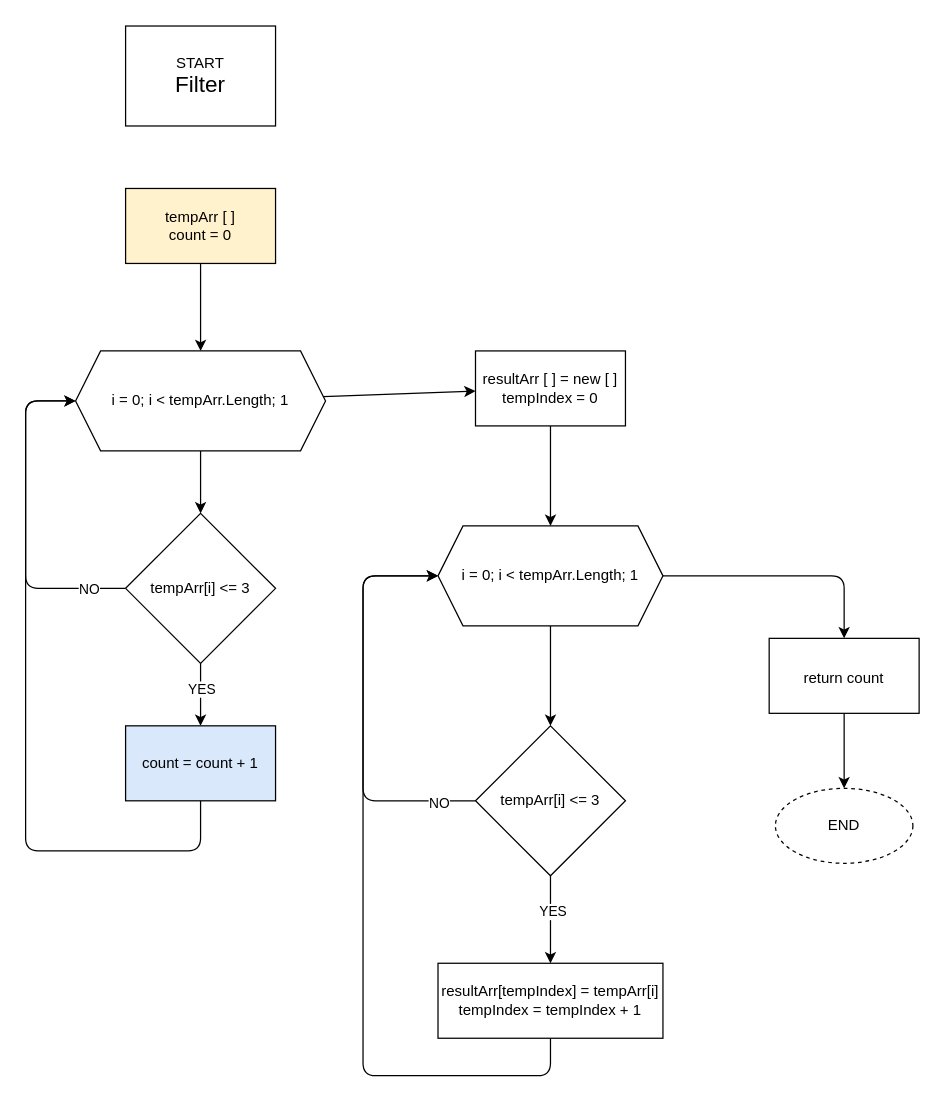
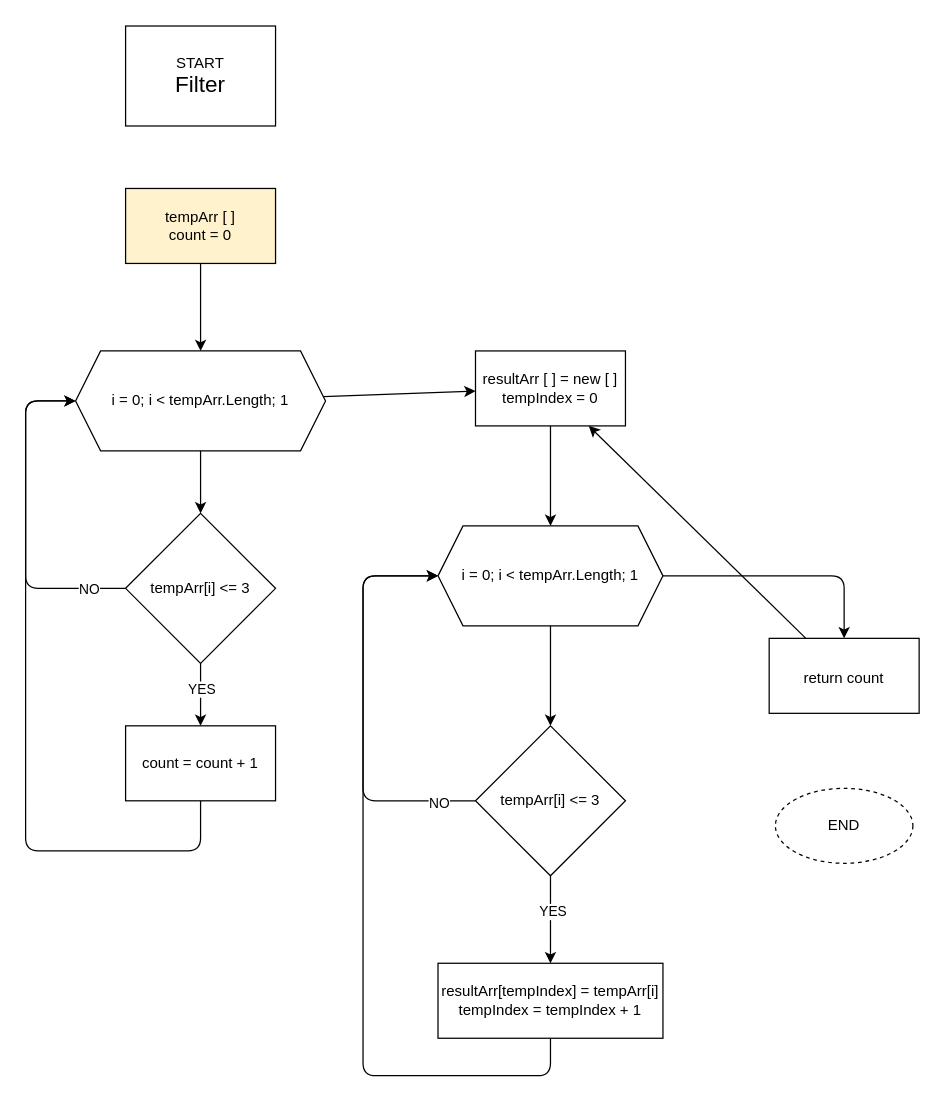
(844, 746) -> (701, 535)
(201, 763) -> (201, 763)
